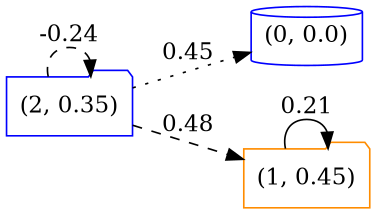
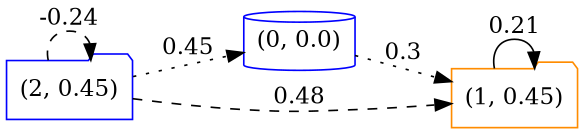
none -> (395, 66)
(70, 106) -> (70, 90)
